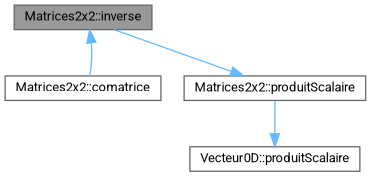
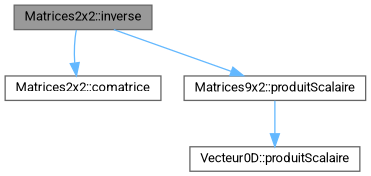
(92, 59) -> (75, 46)
(275, 88) -> (275, 88)
